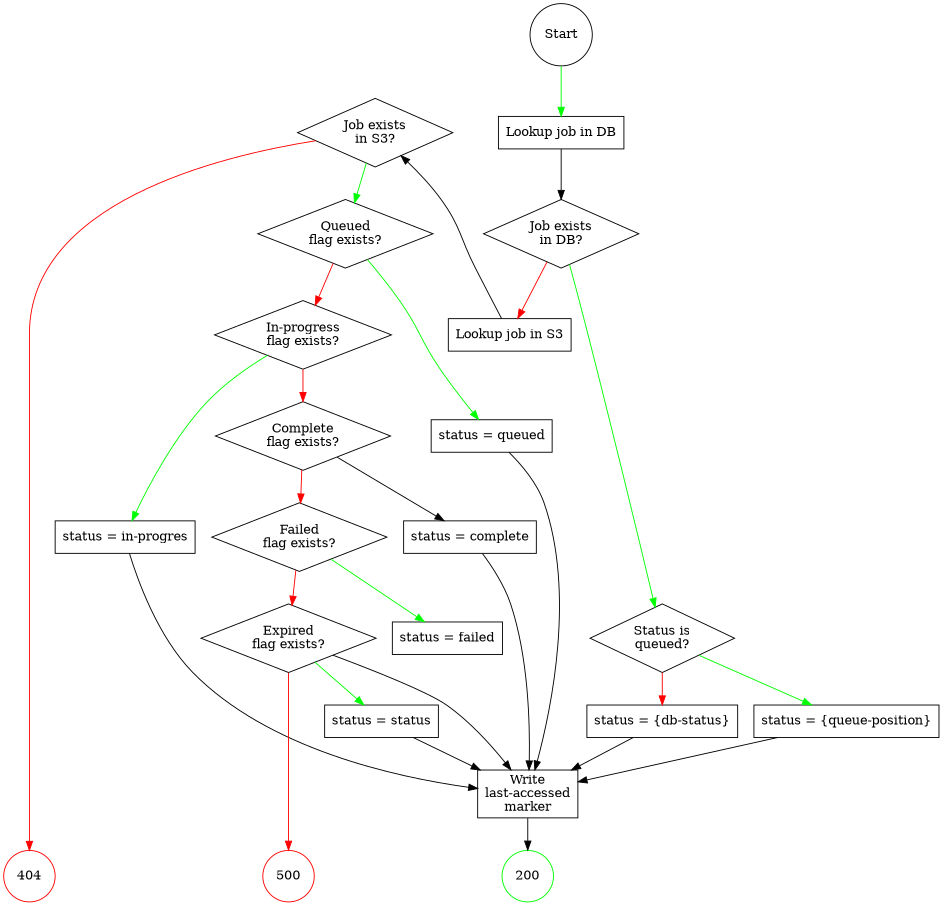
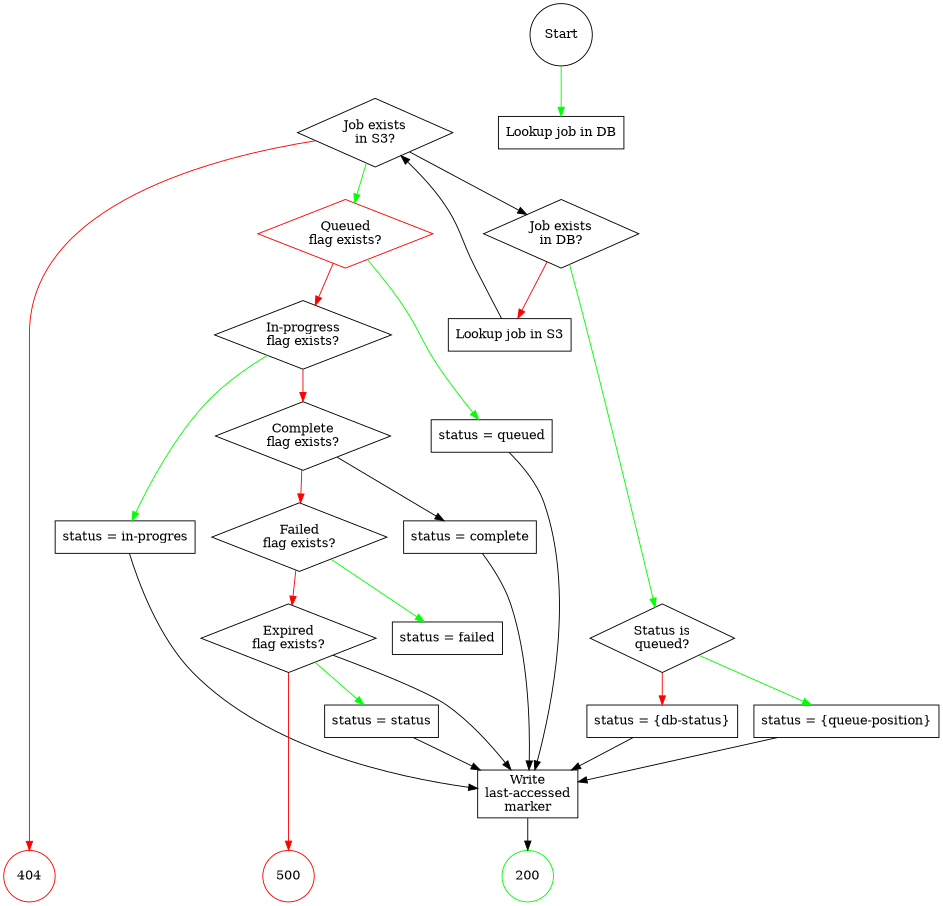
(561, 170) -> (464, 181)
(345, 234) -> (345, 234)
